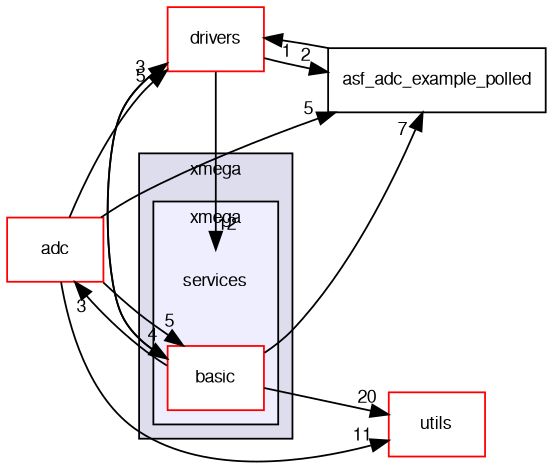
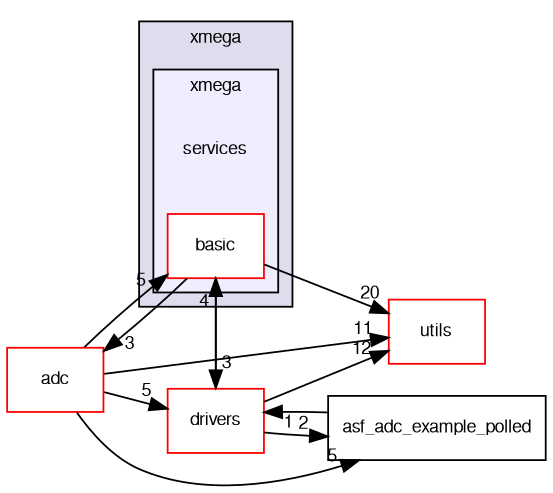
(216, 140) -> (318, 380)
(353, 250) -> none
